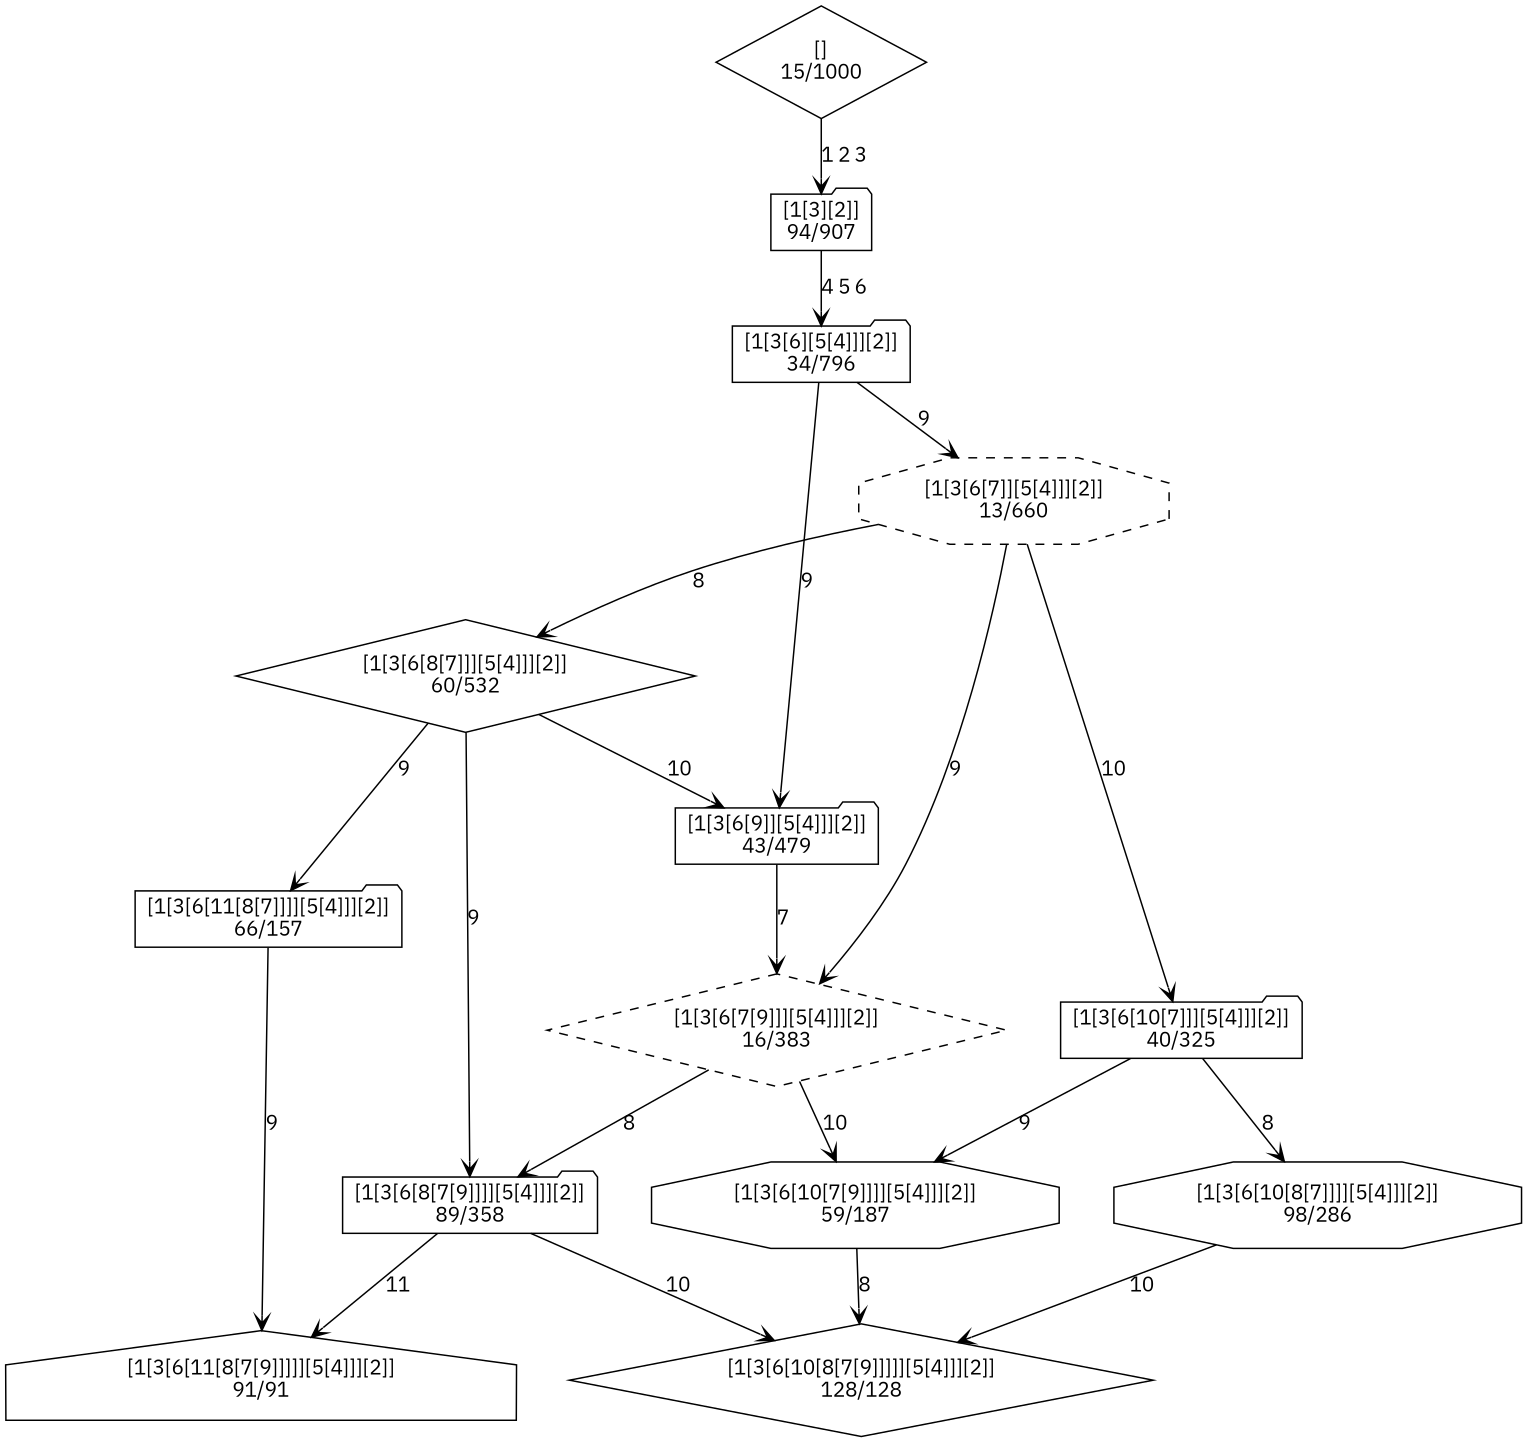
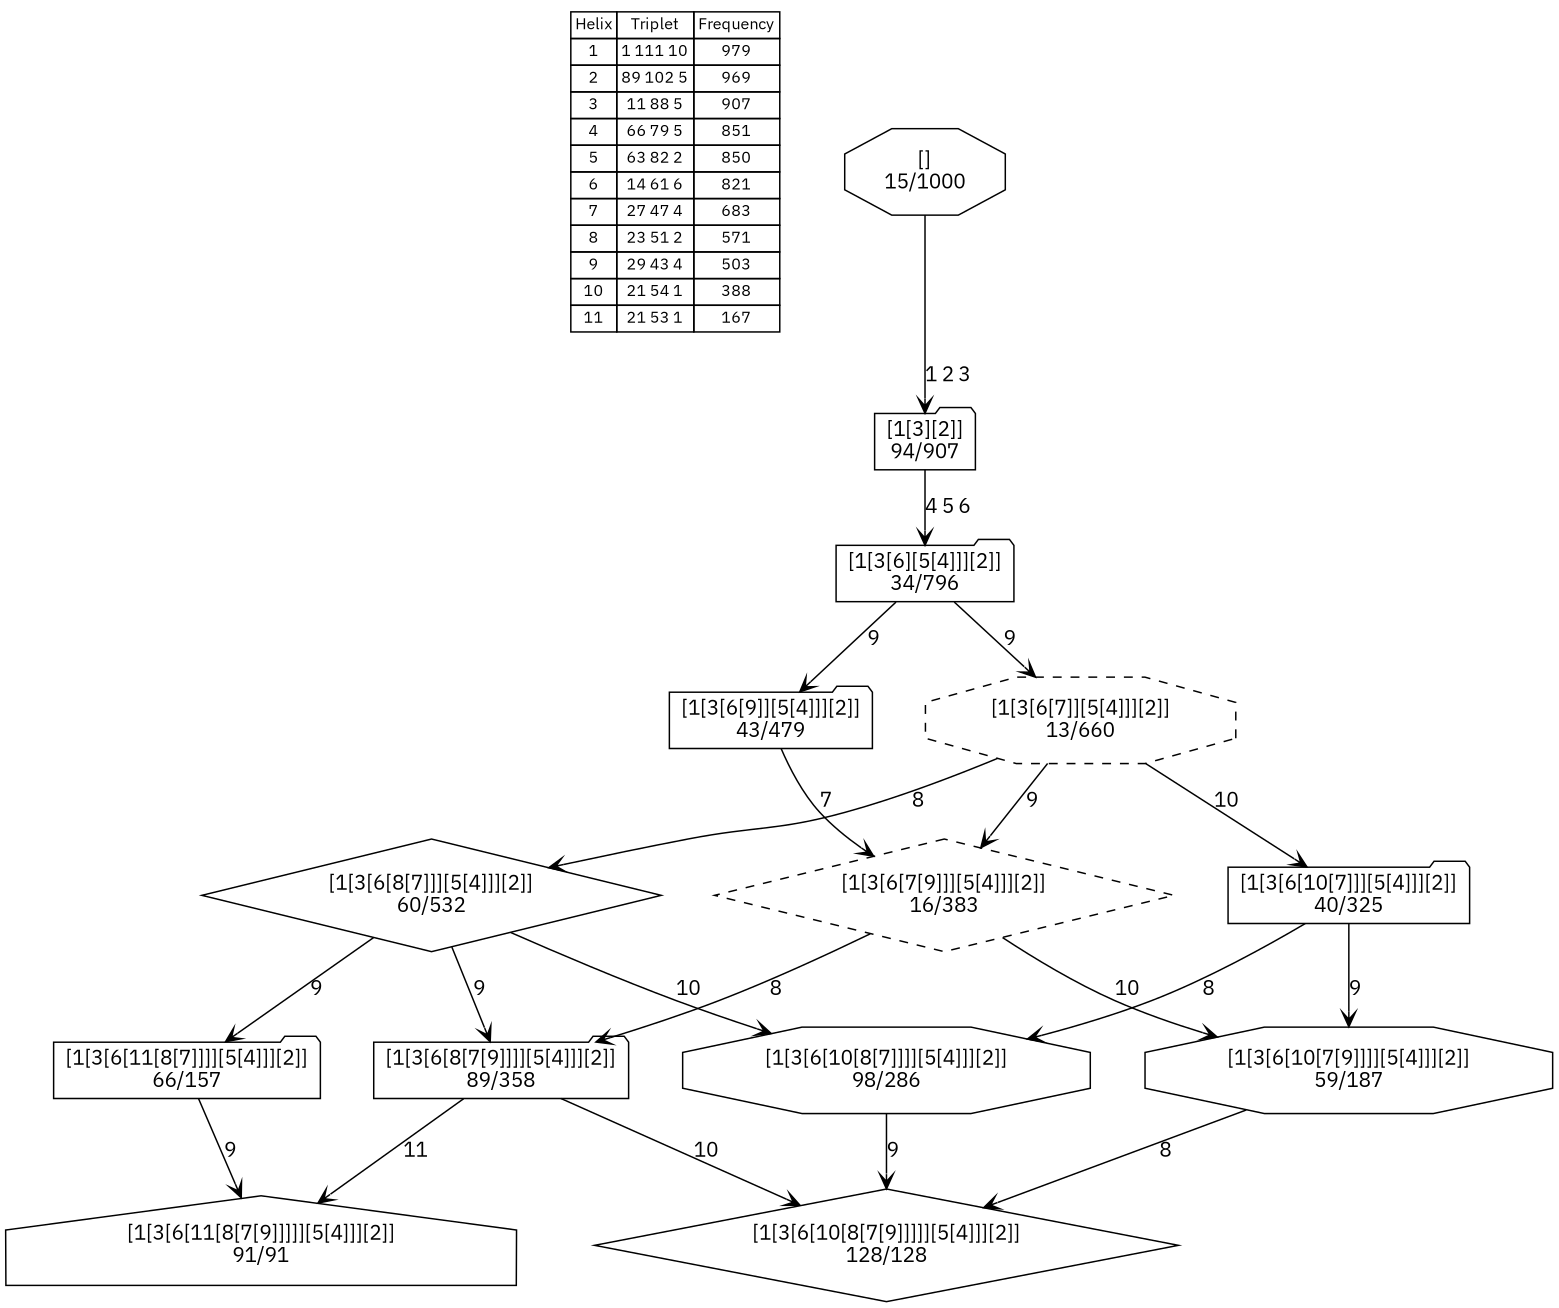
(821, 62) -> (925, 172)
none -> (675, 172)
(625, 758) -> (633, 984)
(1144, 1286) -> (895, 1151)
